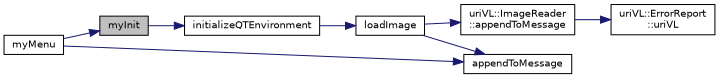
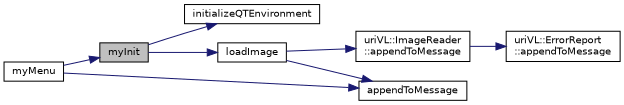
(663, 20) -> (563, 46)
(333, 26) -> (178, 52)
